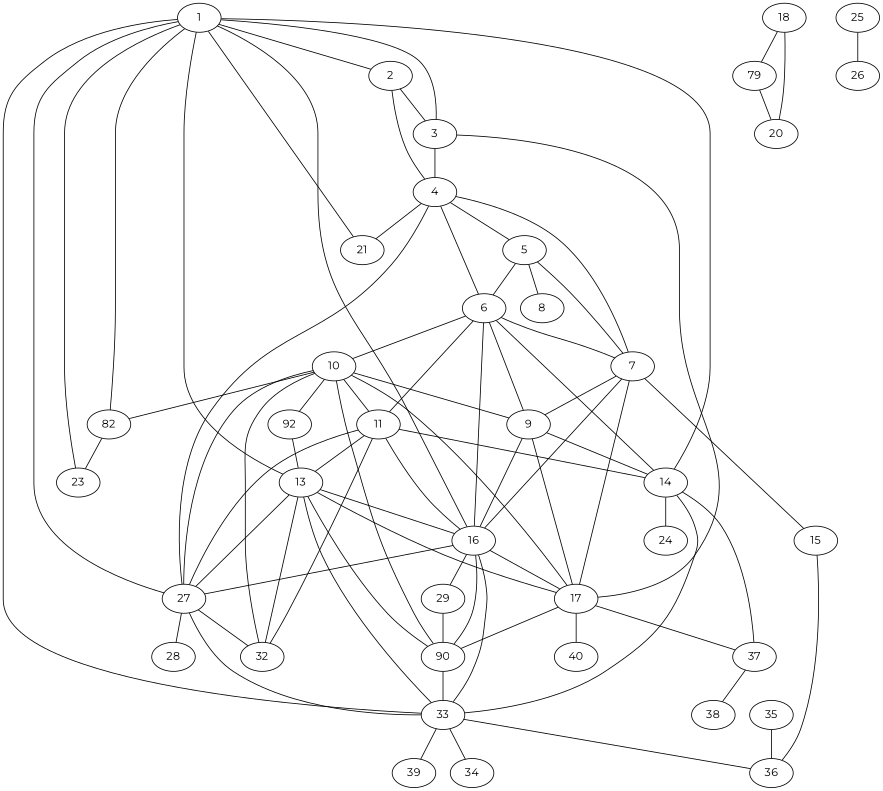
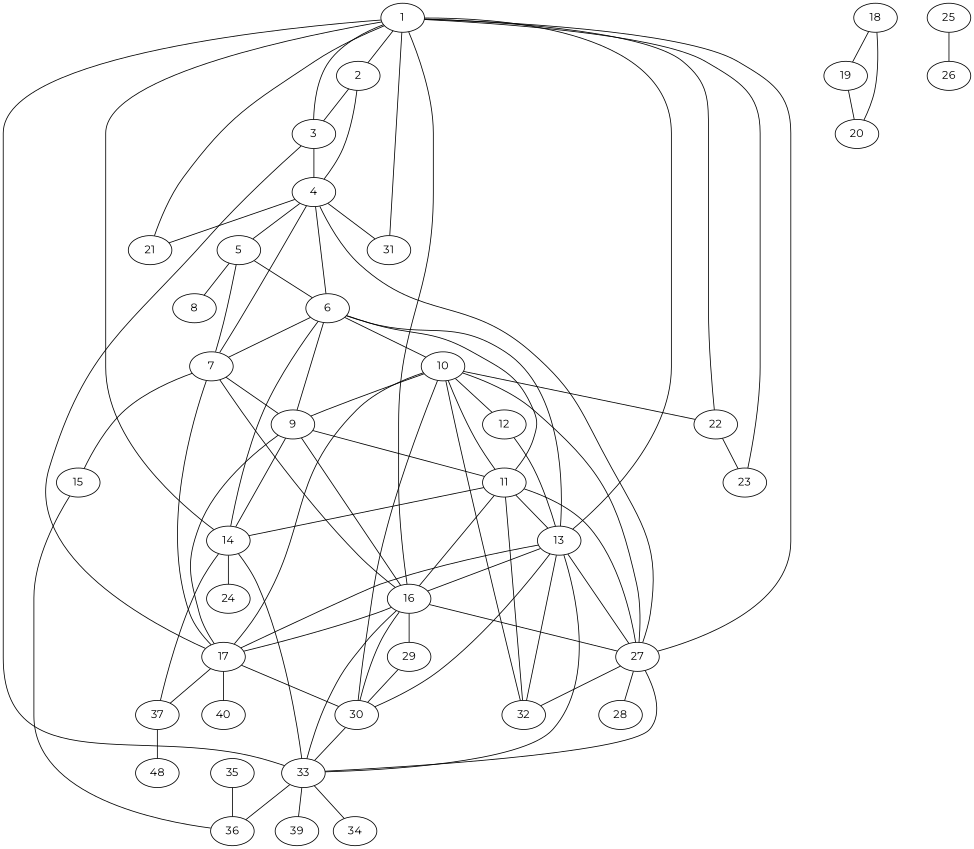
(754, 76) -> (846, 76)
none -> (389, 250)
(109, 424) -> (716, 424)
(290, 424) -> (504, 424)
(479, 424) -> (515, 360)
none -> (390, 451)
(443, 657) -> (357, 715)
(713, 715) -> (157, 773)
